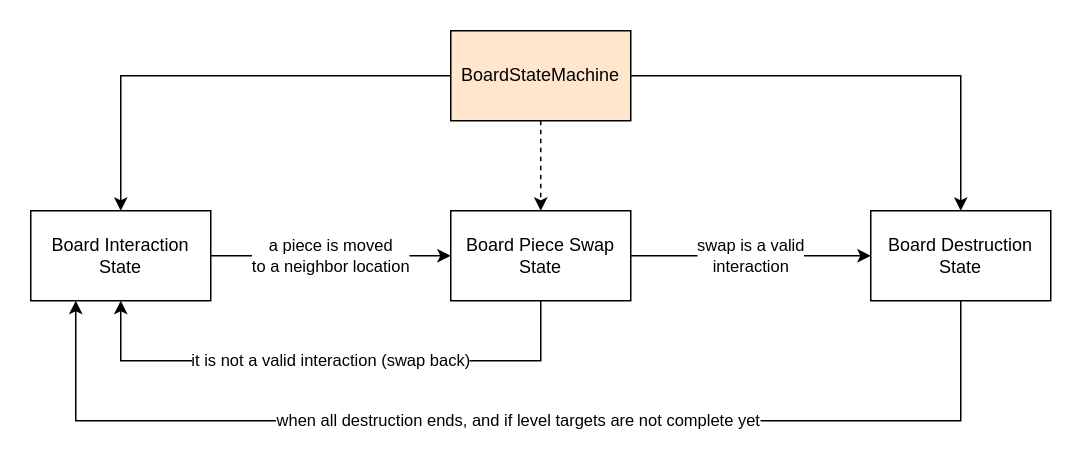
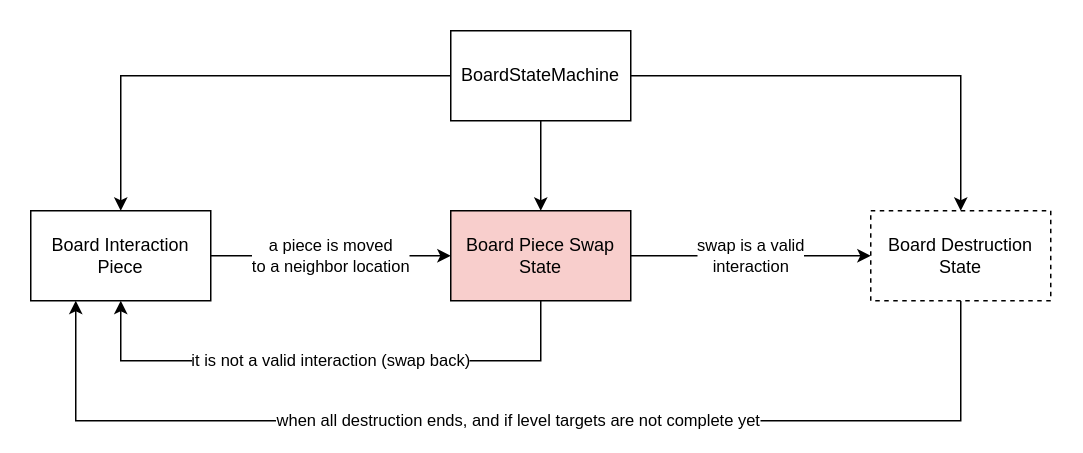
(541, 76) -> (541, 76)
(541, 162) -> (541, 162)
(121, 256) -> (121, 256)
(541, 256) -> (541, 256)
(961, 256) -> (961, 256)
